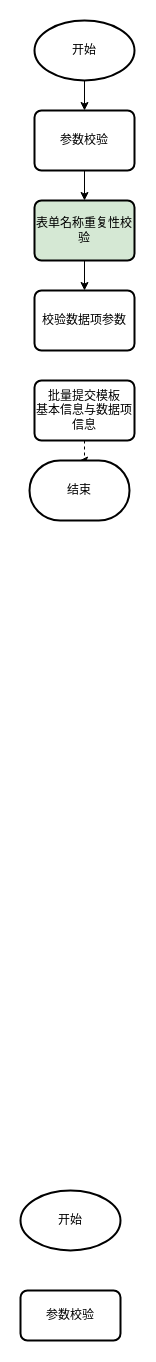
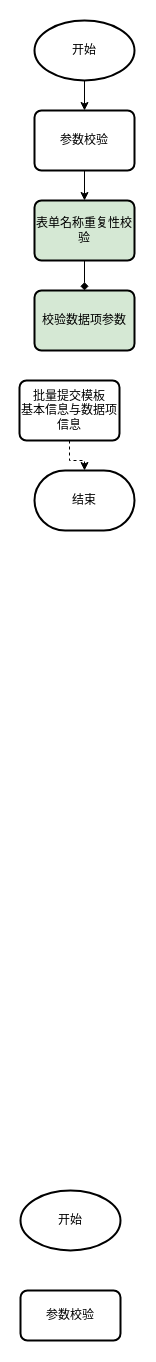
(85, 282) -> (85, 282)
(85, 321) -> (85, 321)
(85, 411) -> (70, 411)
(80, 491) -> (85, 501)
